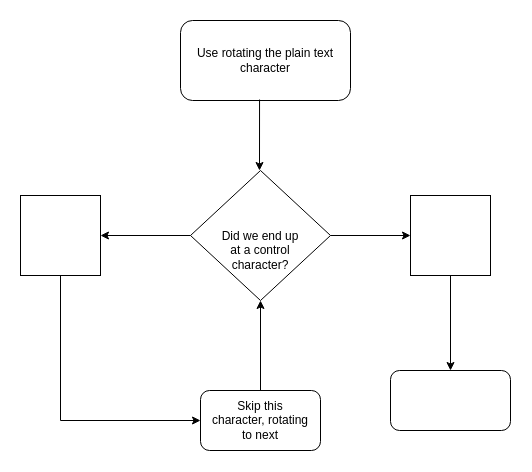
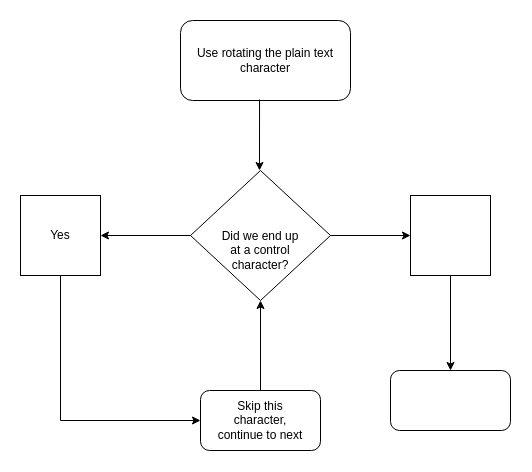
none -> (61, 236)
(261, 421) -> (261, 421)
